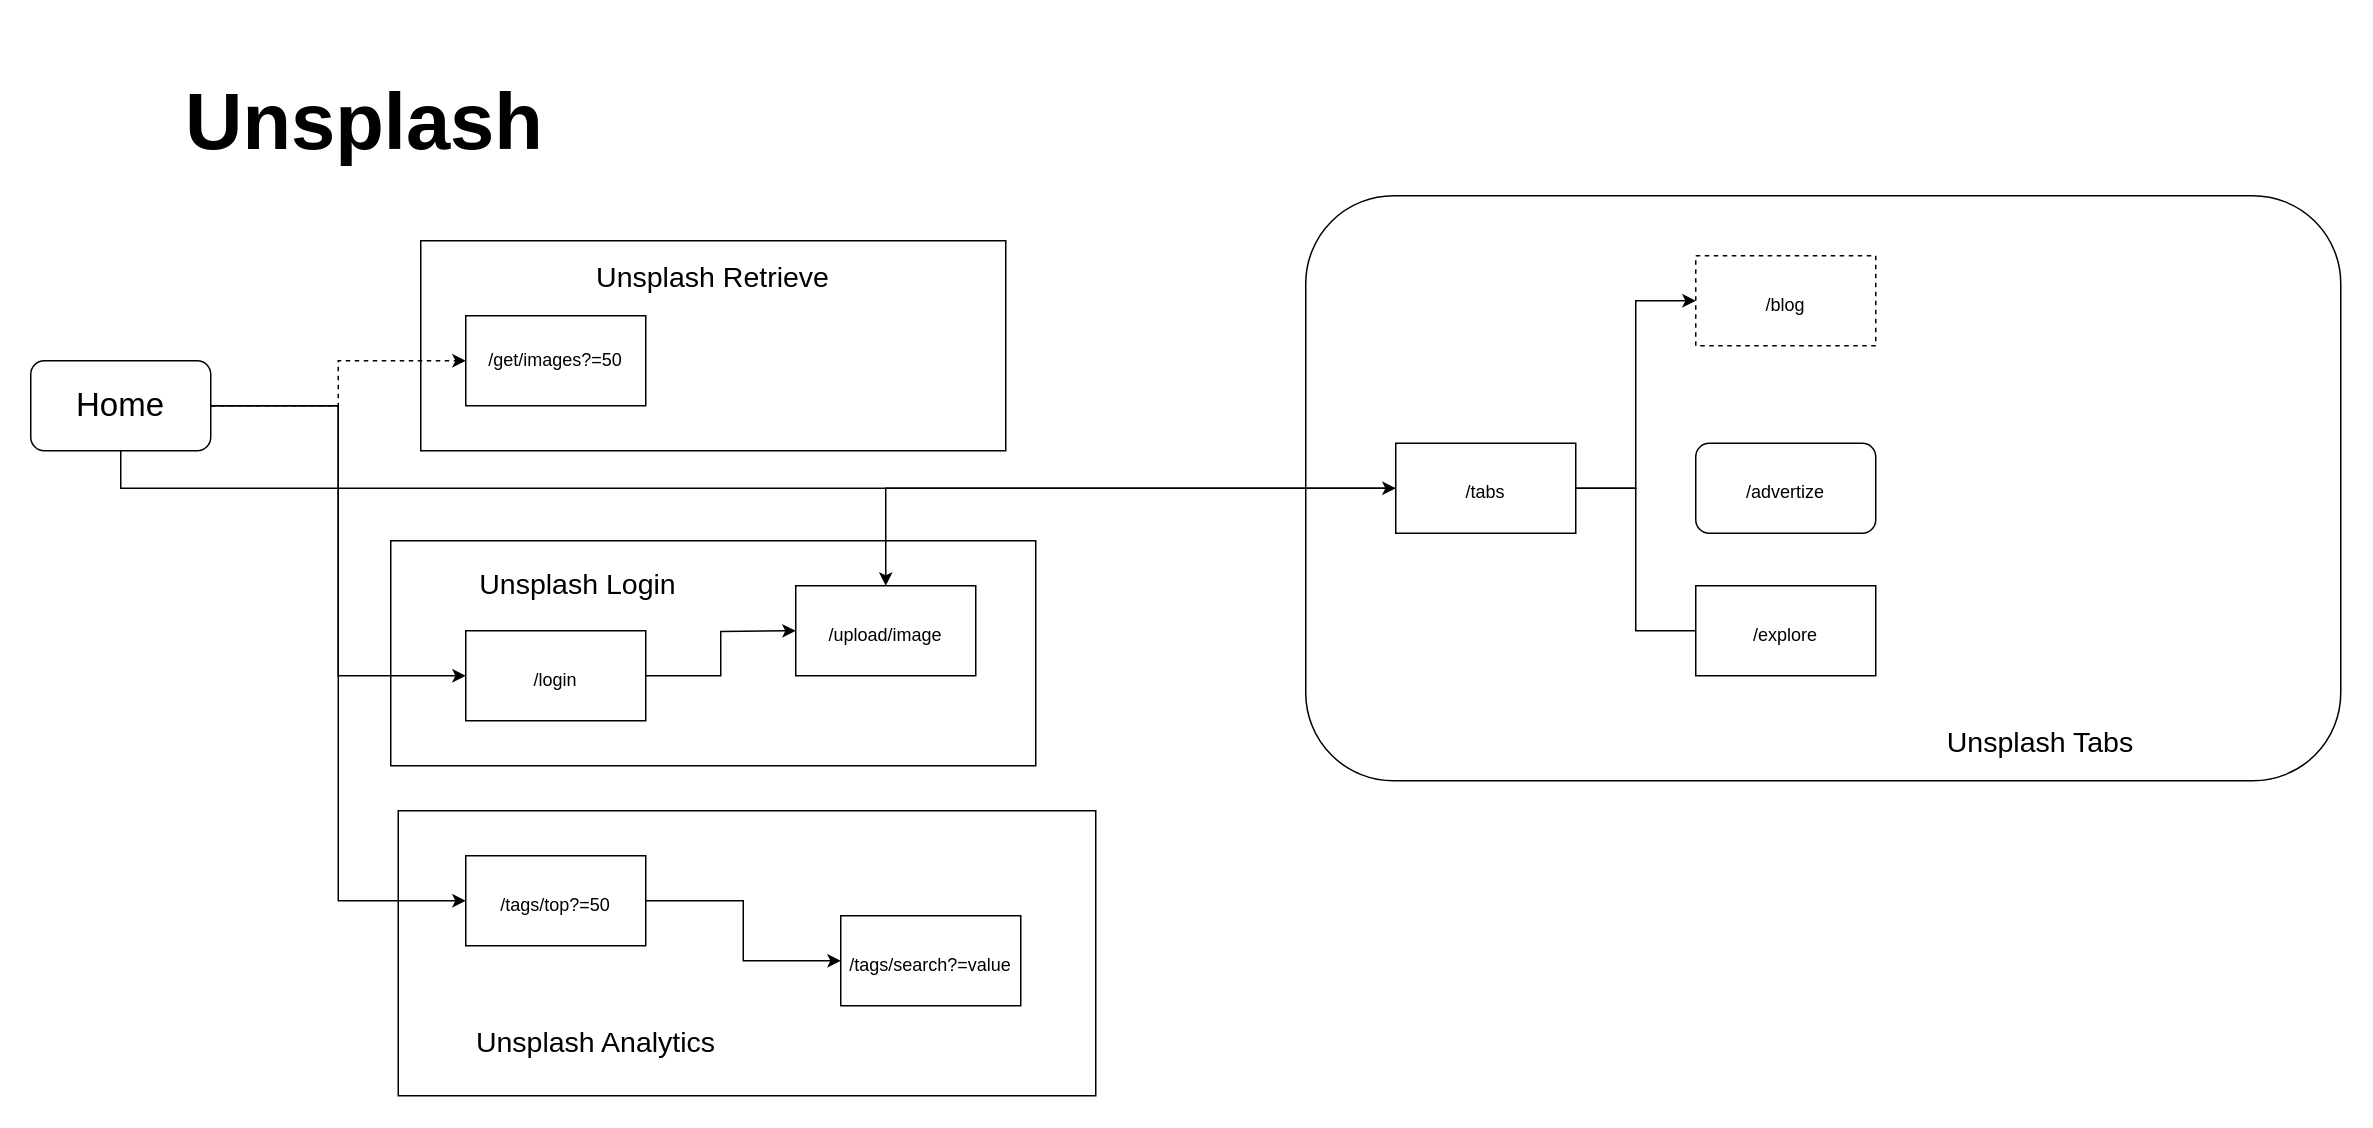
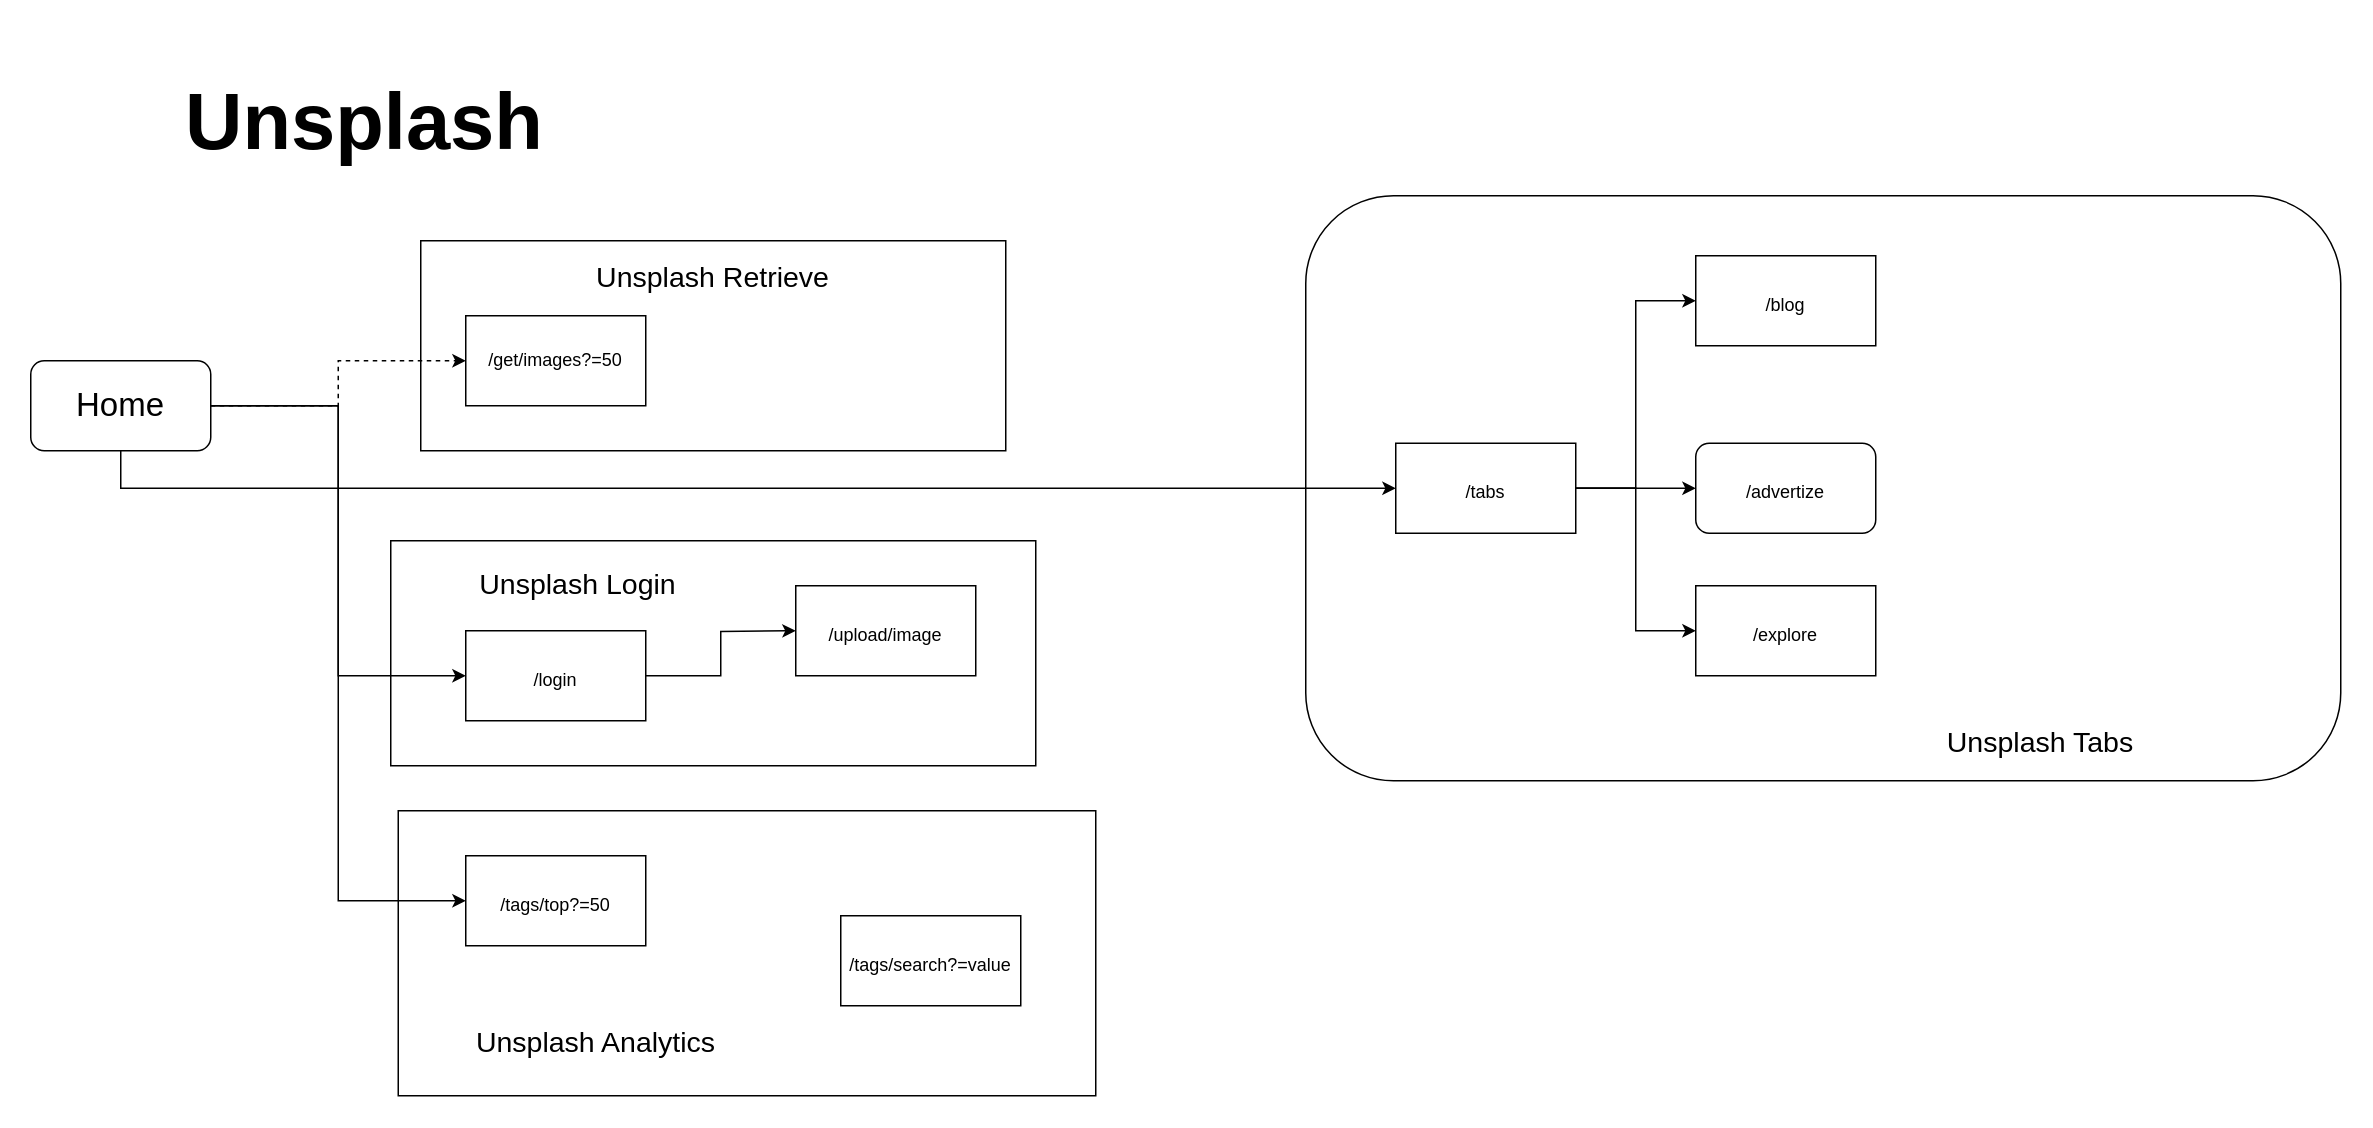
(1786, 301) -> (1786, 301)
(886, 534) -> (1662, 488)
(1688, 631) -> (1684, 631)
(743, 926) -> none
